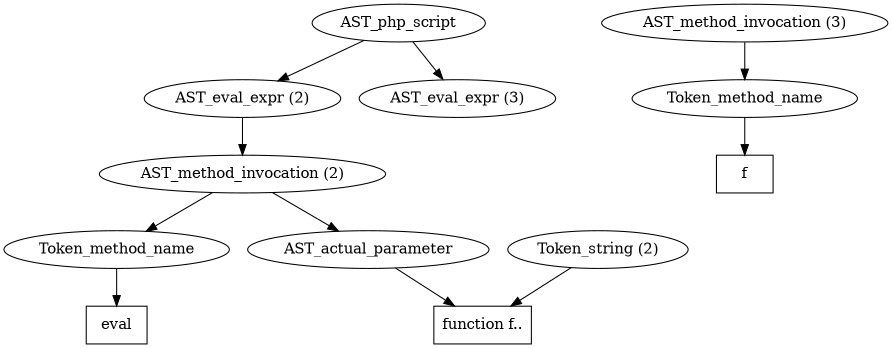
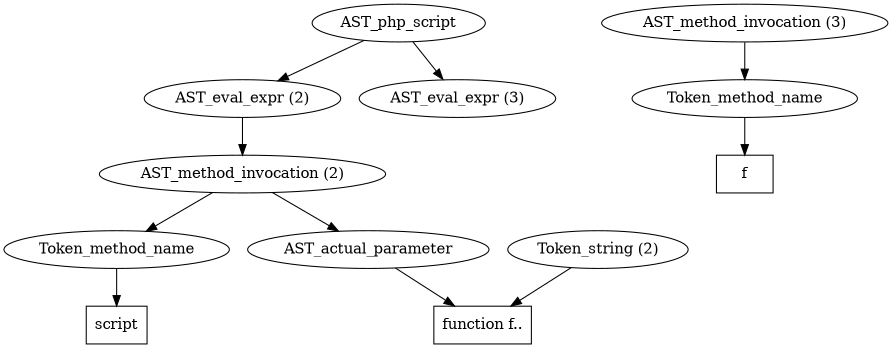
(117, 325) -> (117, 325)
